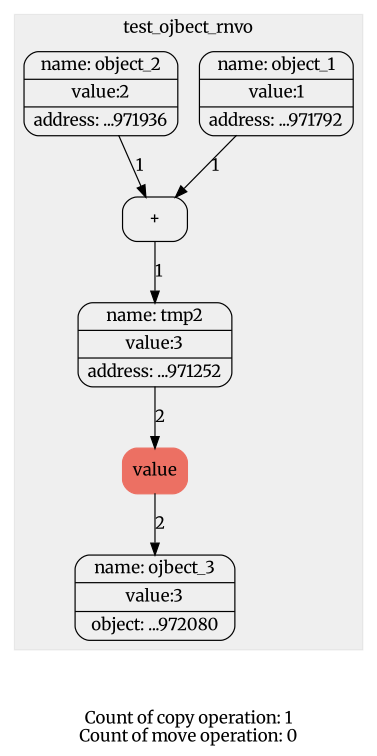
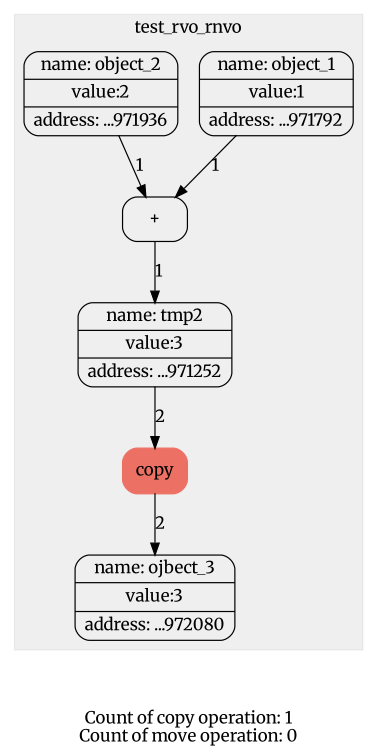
(189, 28) -> (189, 28)
(155, 471) -> (155, 471)
(155, 625) -> (155, 625)
